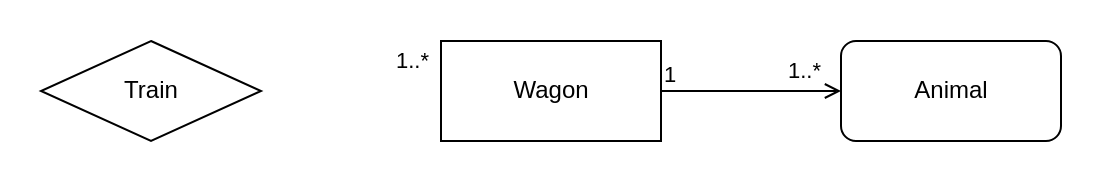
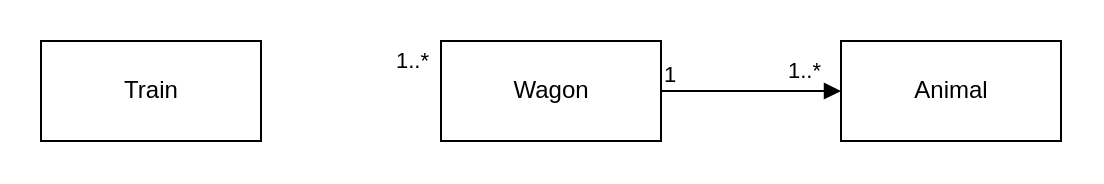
(151, 91) -> (151, 91)
(827, 91) -> (823, 91)
(951, 91) -> (951, 91)
